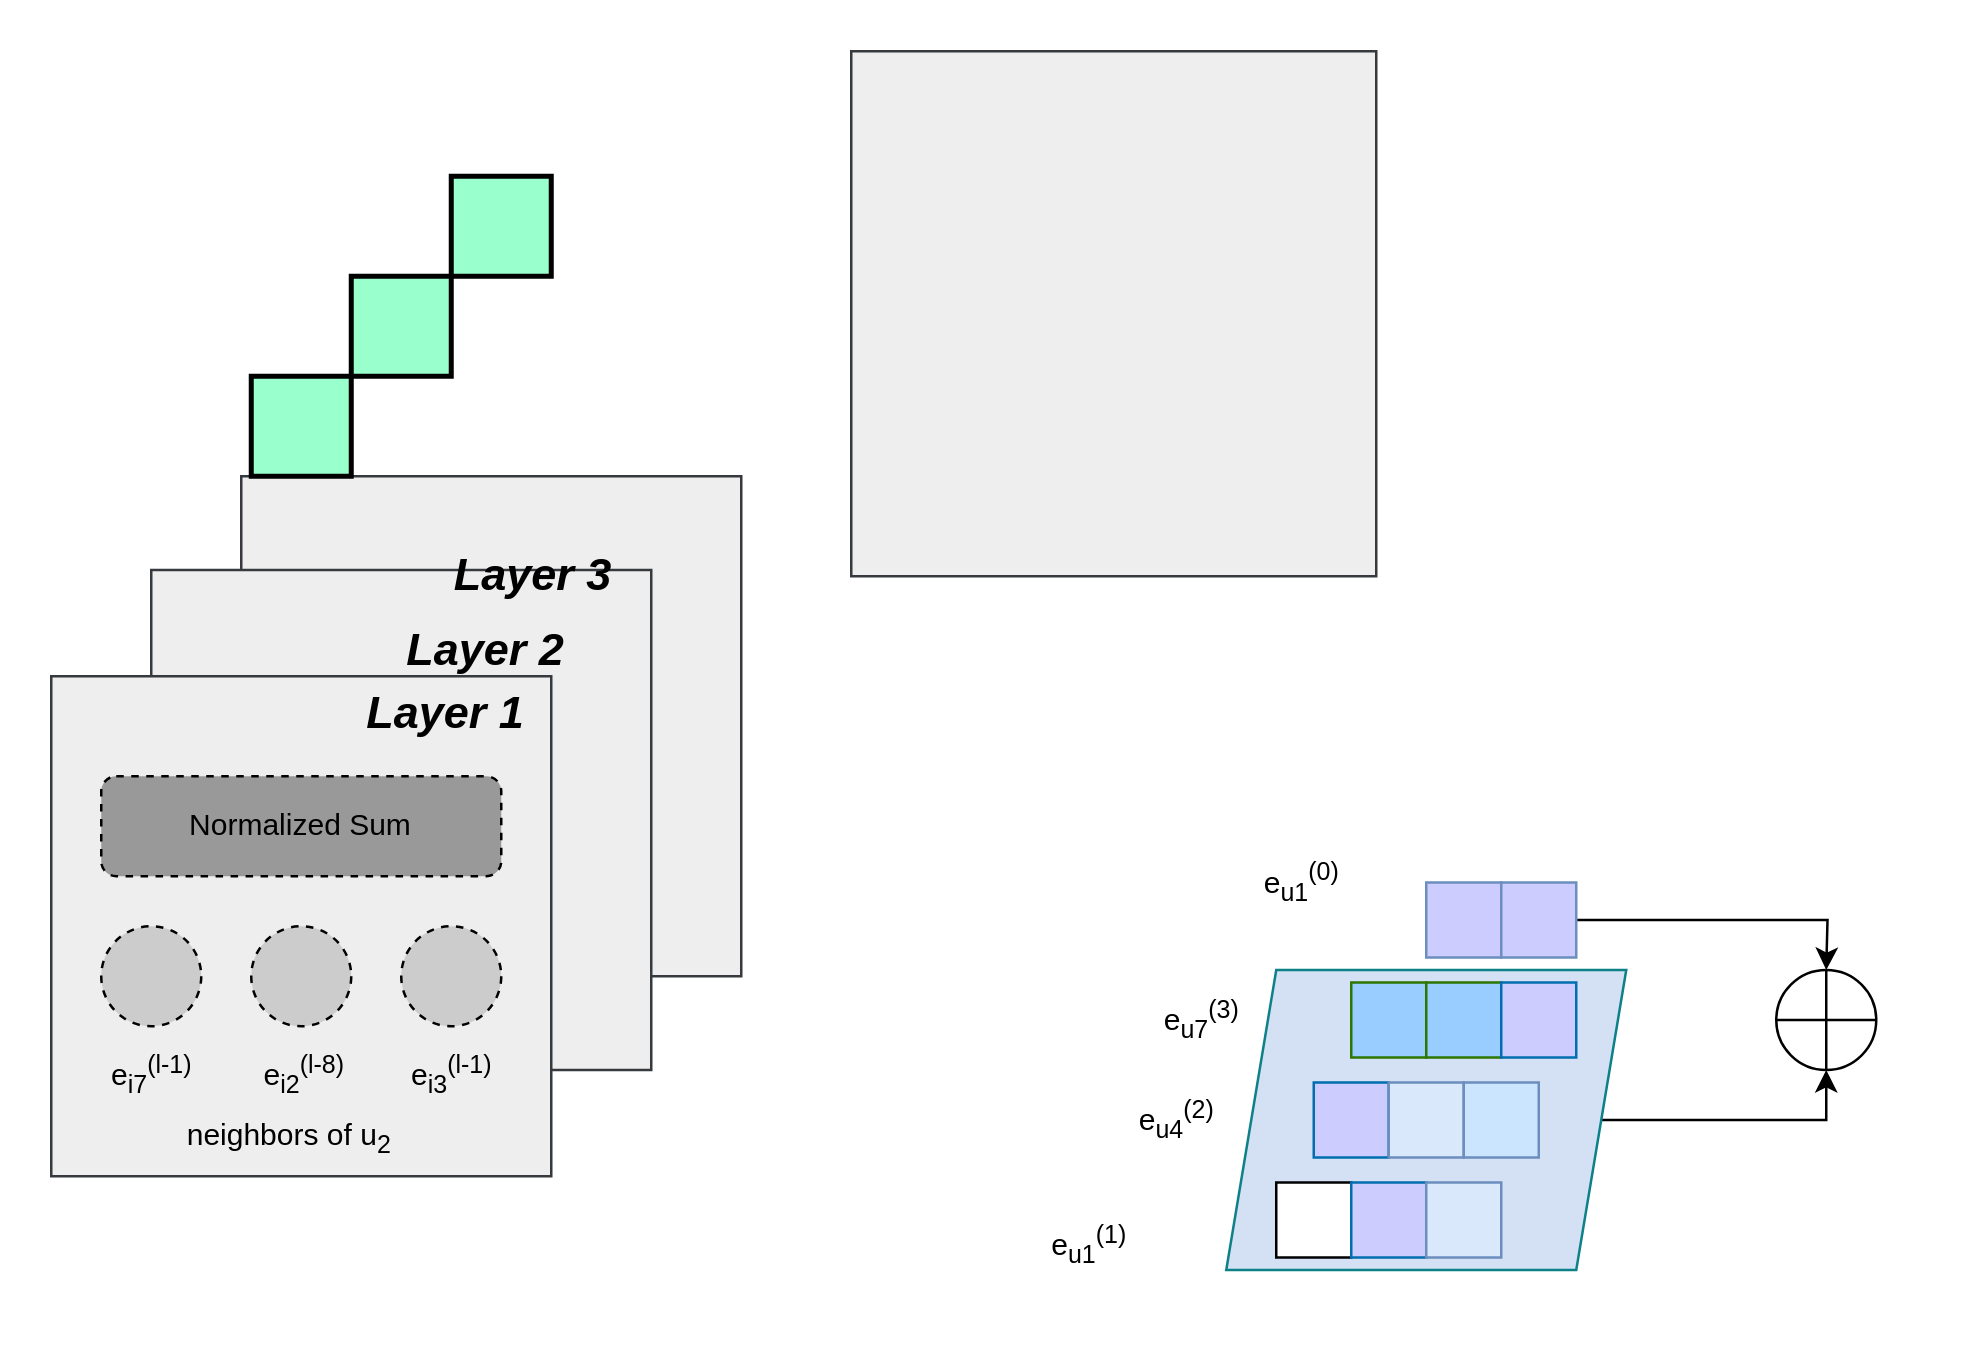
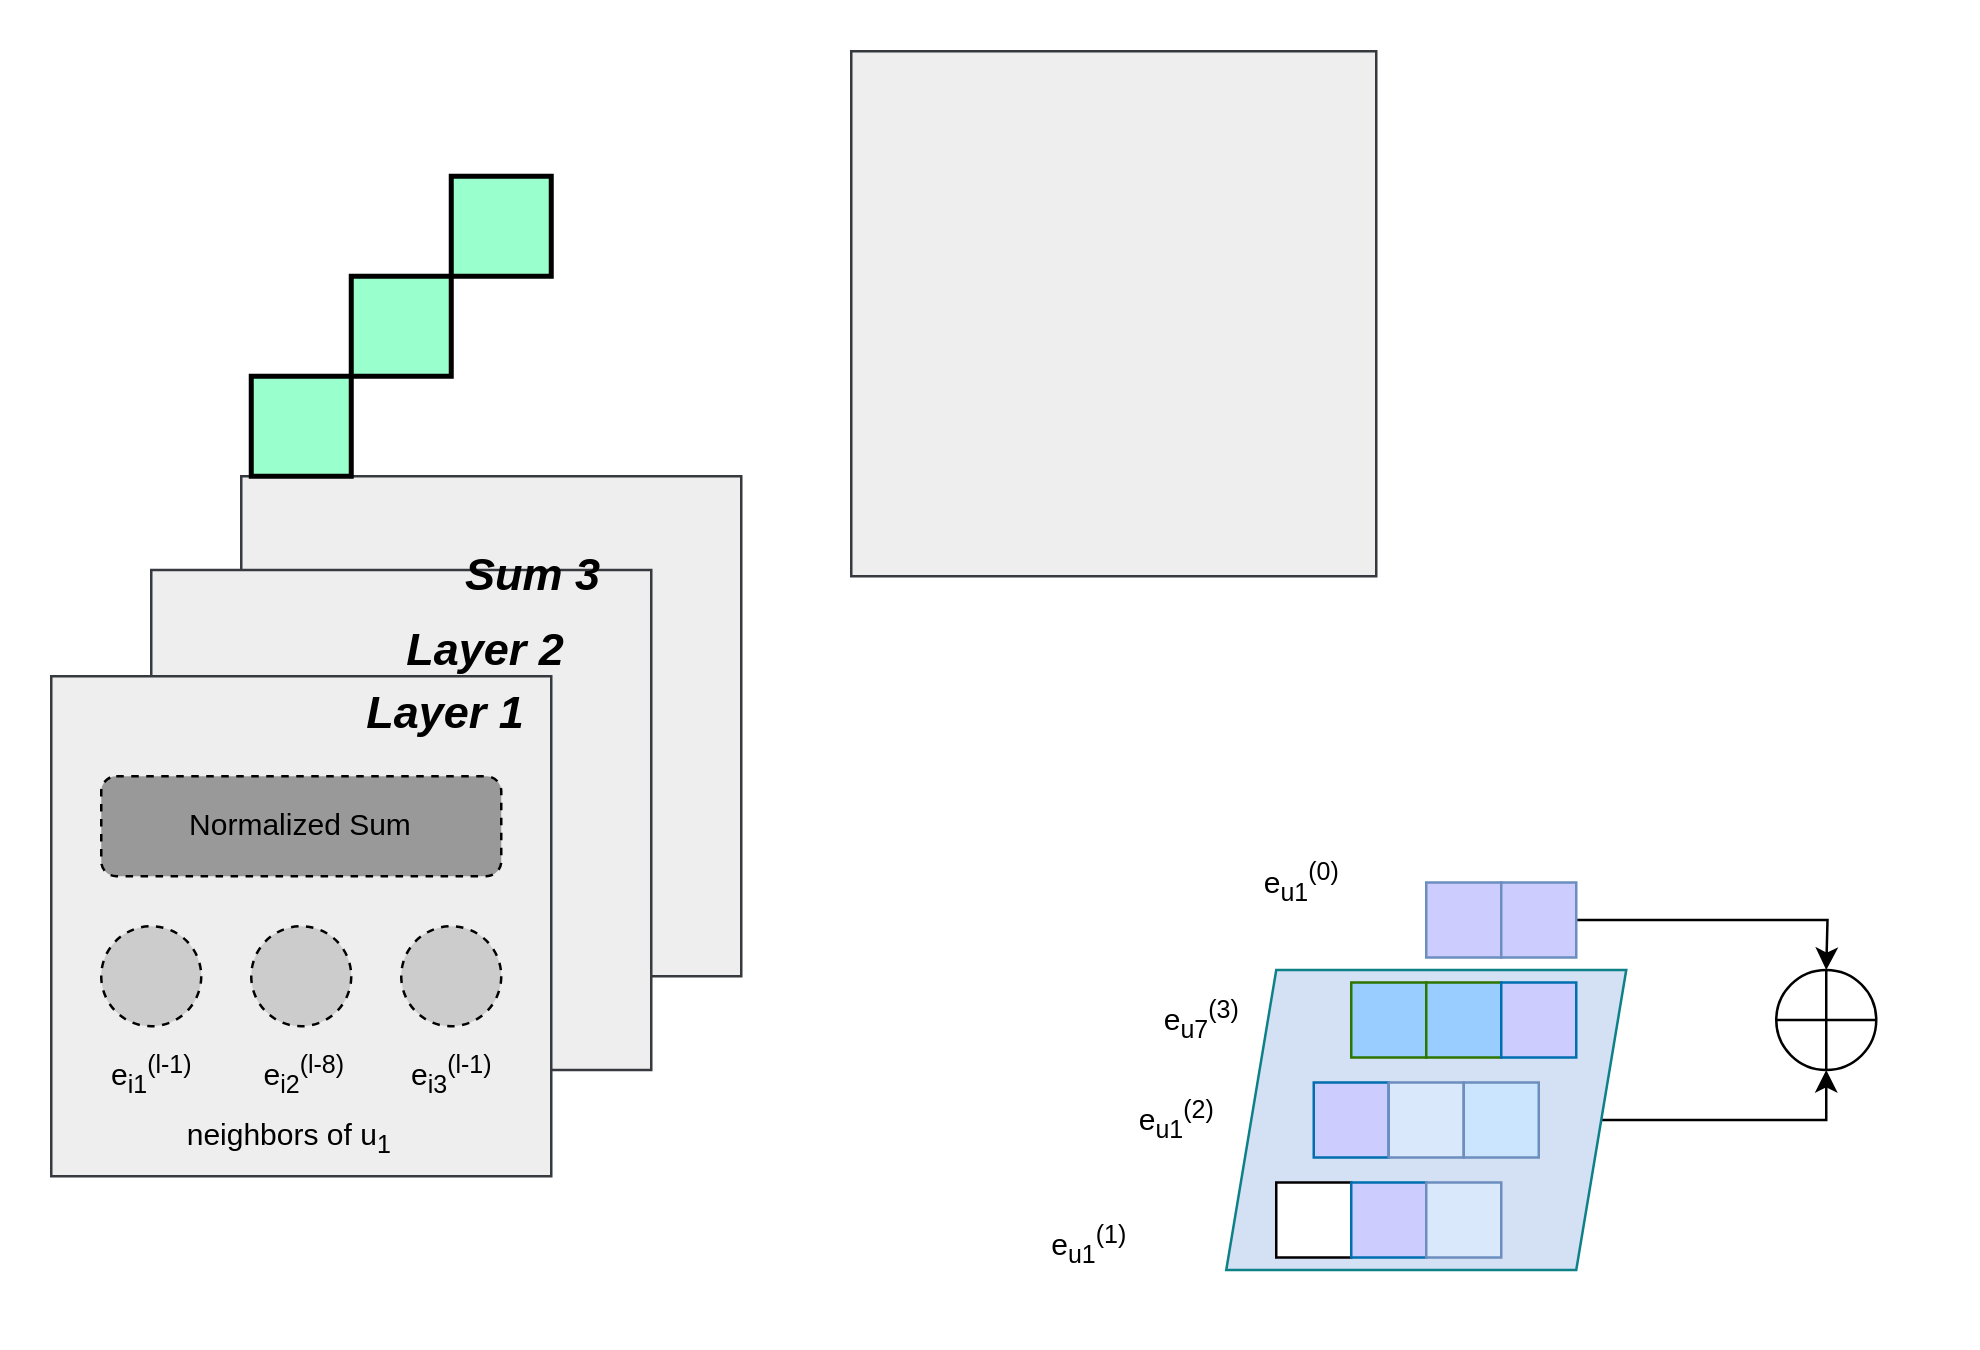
(540, 576) -> (540, 576)
(153, 1076) -> (153, 1076)
(1178, 1121) -> (1178, 1121)
(290, 1139) -> (290, 1139)
